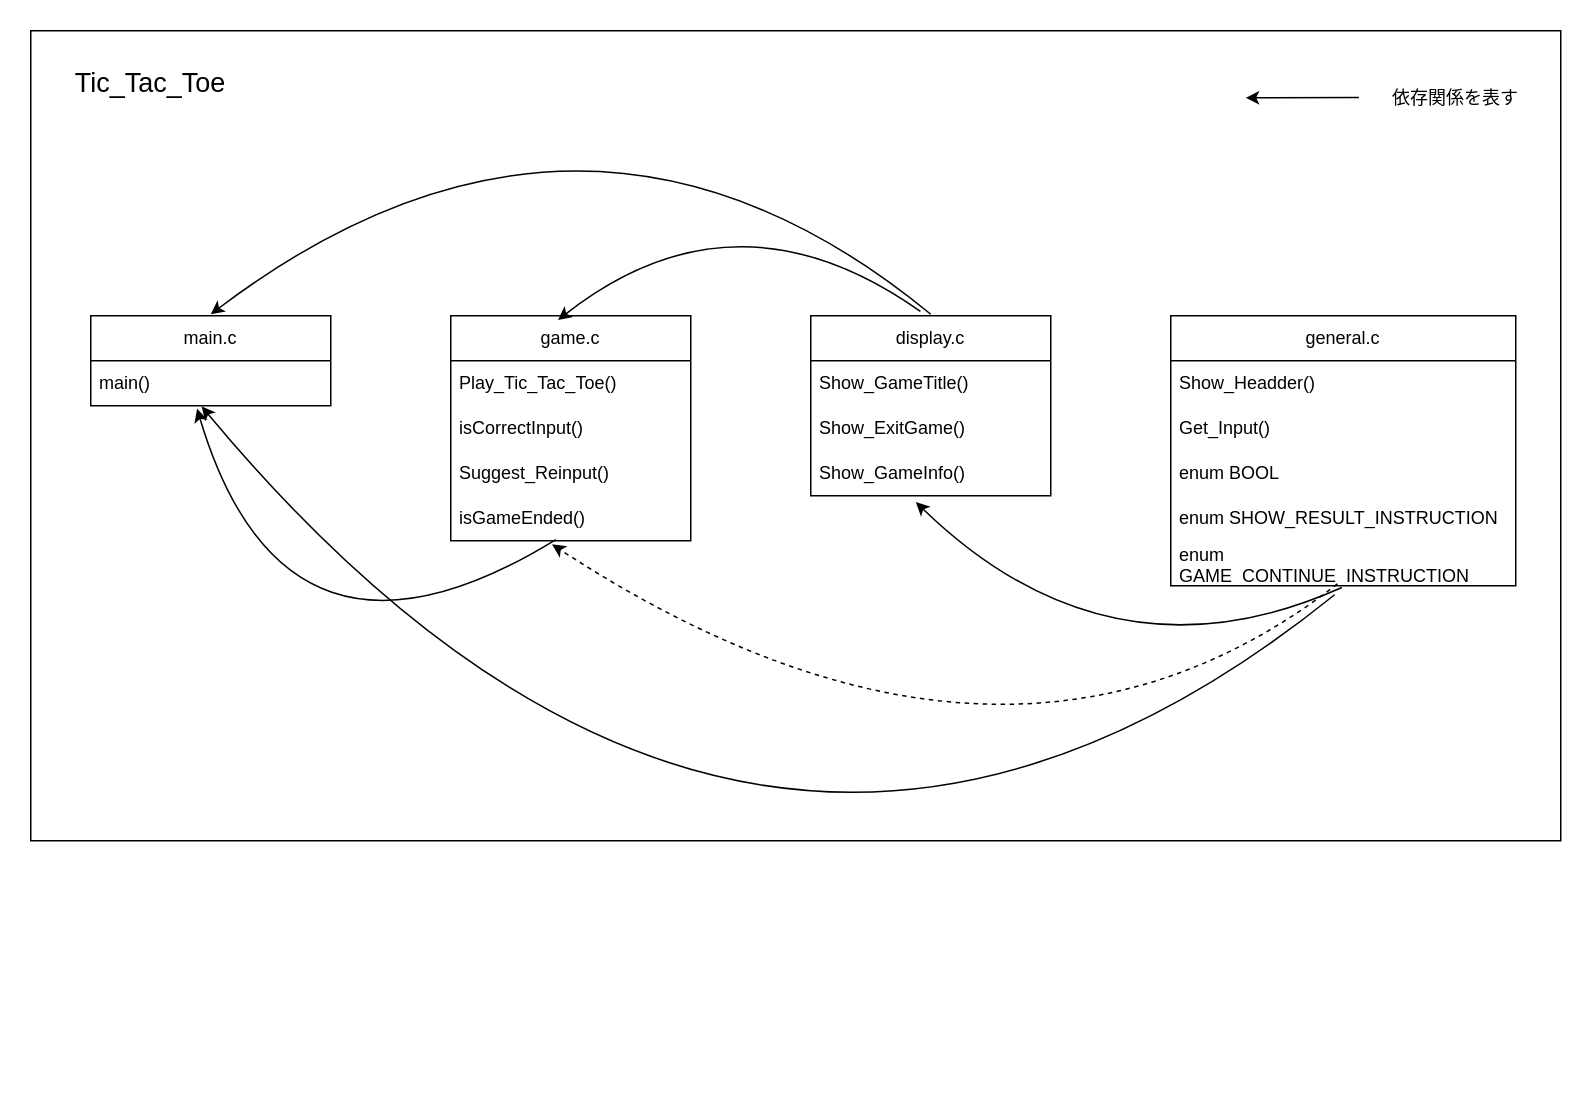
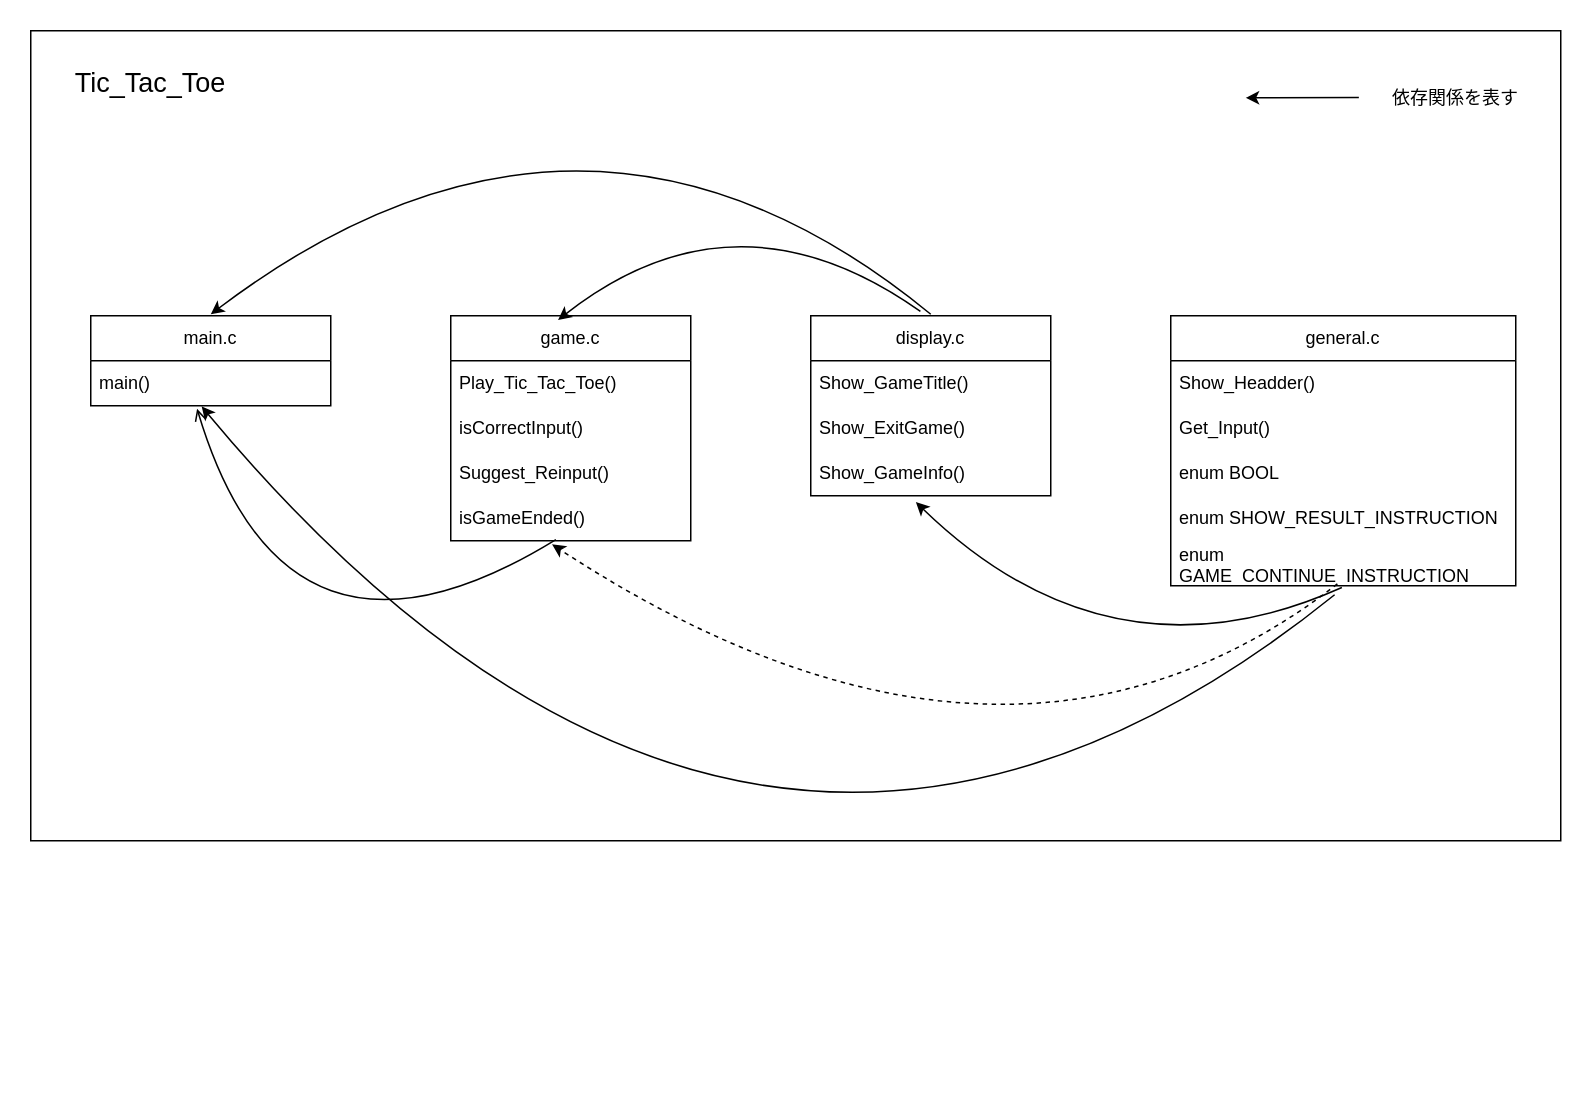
(200, 419) -> (200, 417)
